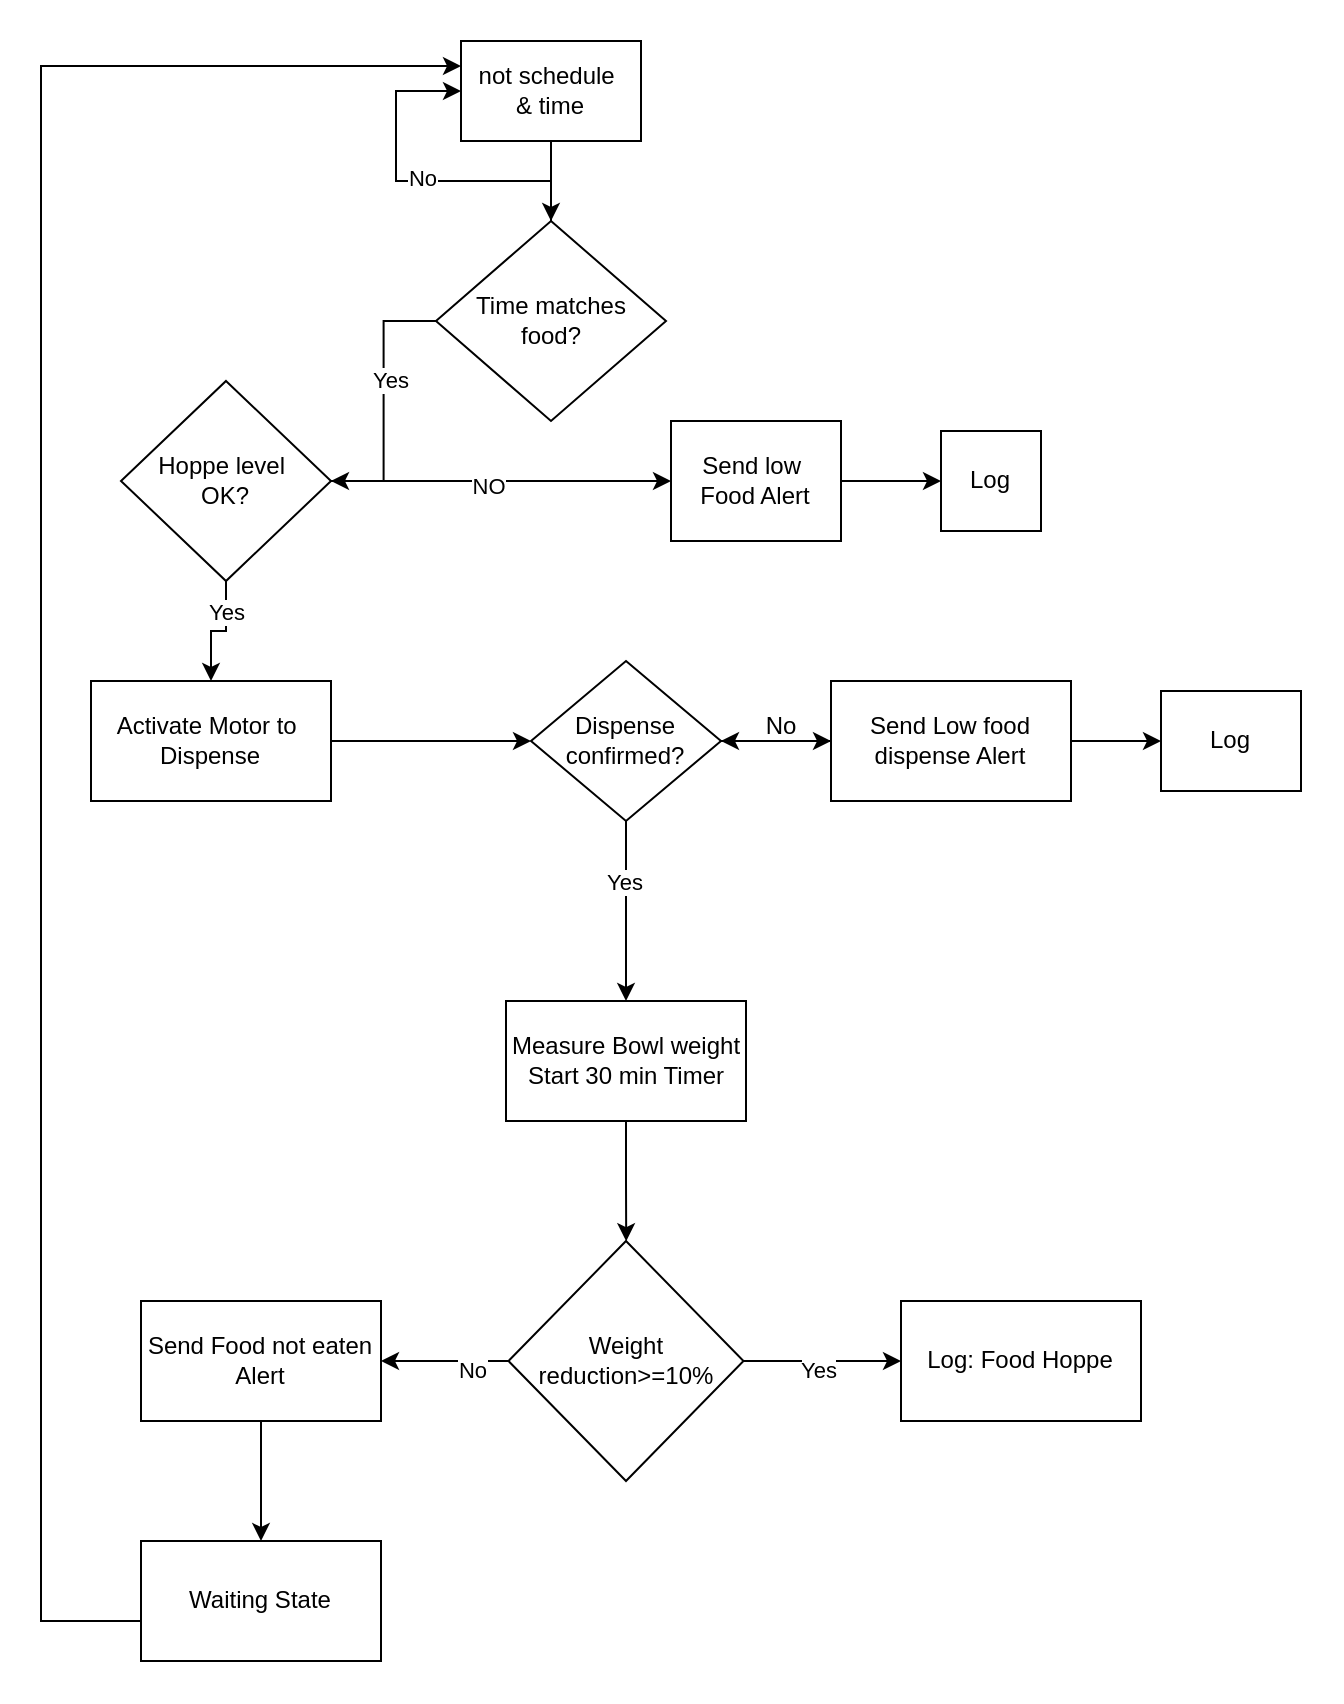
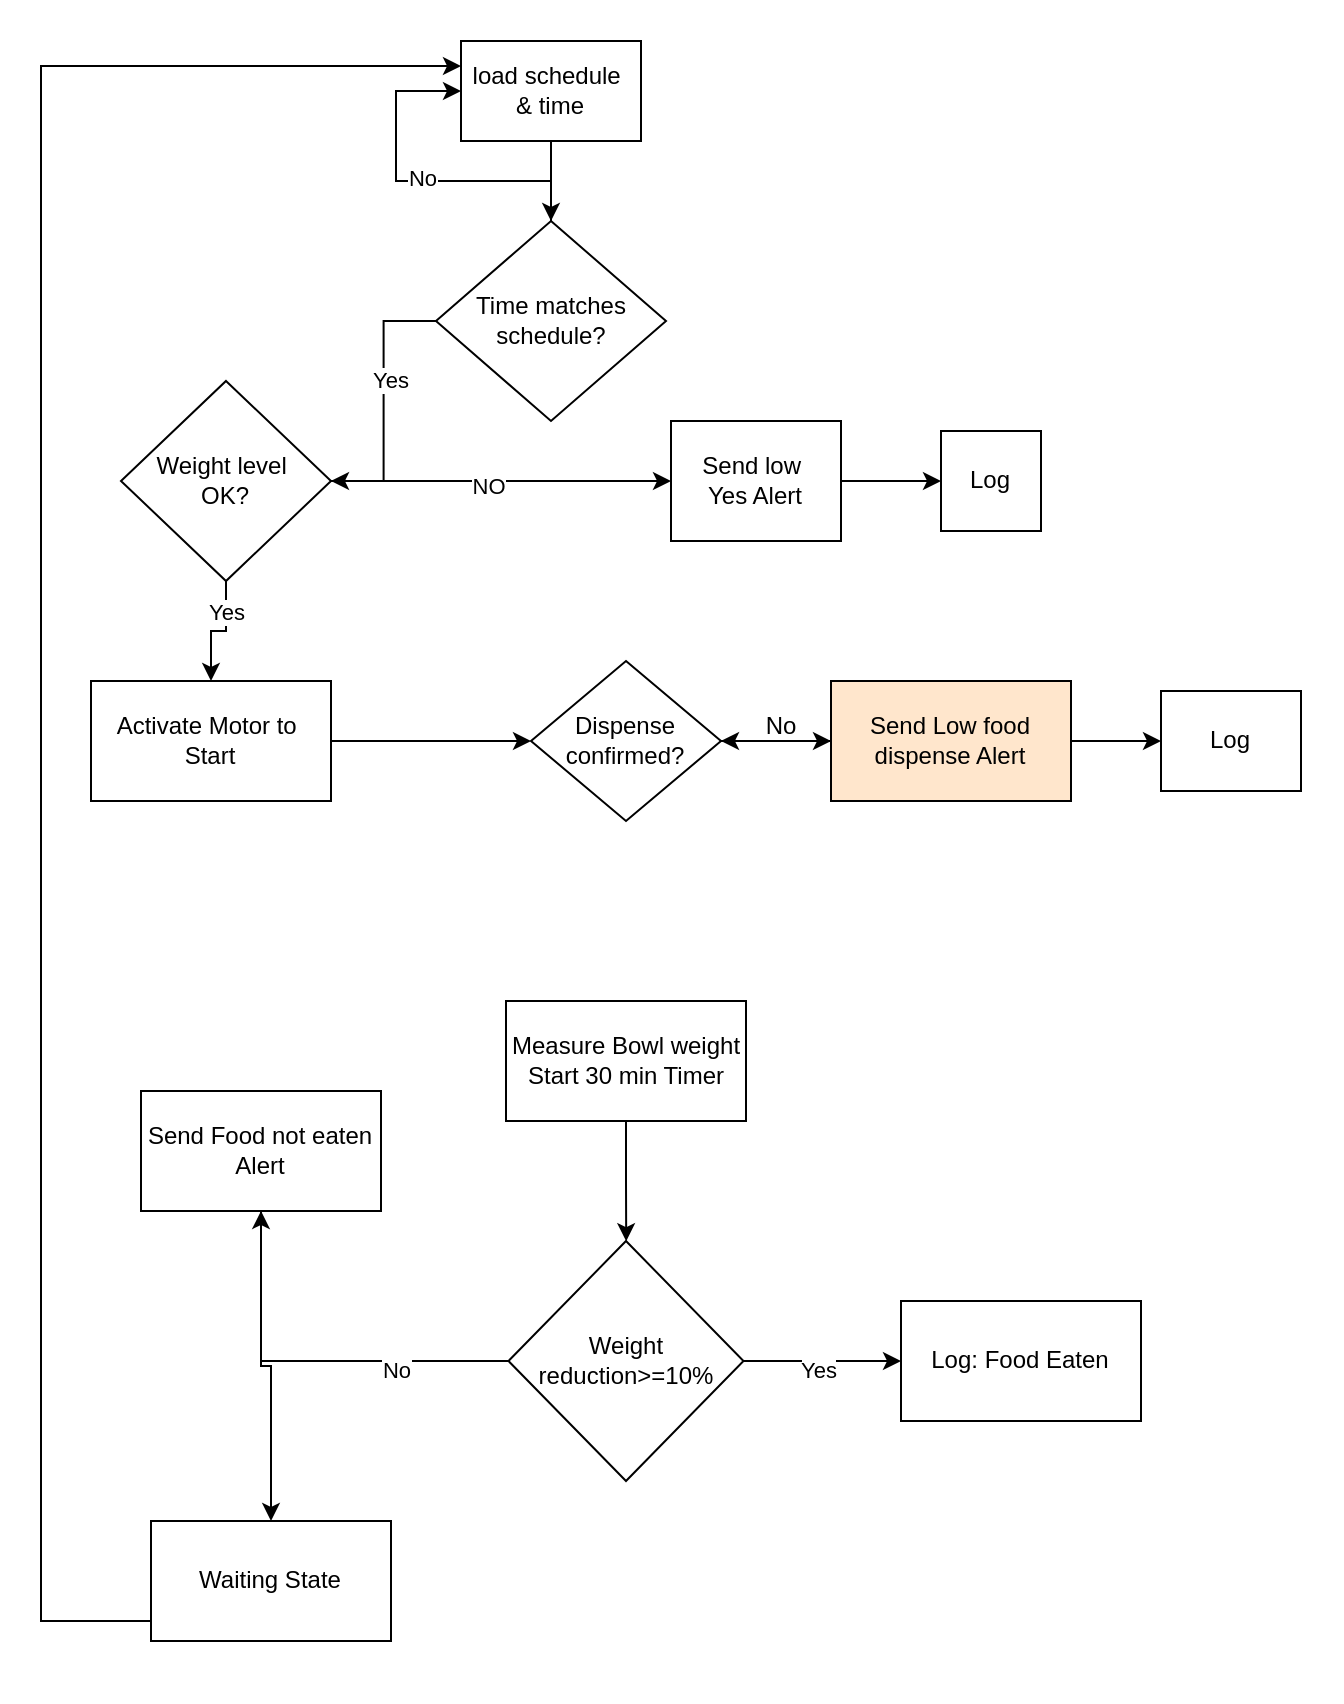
(551, 91) -> (551, 91)
(552, 321) -> (552, 321)
(226, 481) -> (226, 481)
(756, 481) -> (756, 481)
(211, 741) -> (211, 741)
(951, 741) -> (951, 741)
(626, 904) -> none
(261, 1361) -> (261, 1151)
(1021, 1361) -> (1021, 1361)
(261, 1601) -> (271, 1581)
